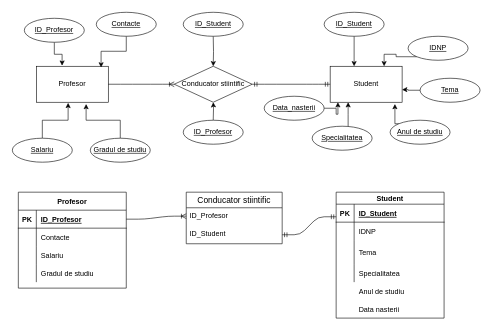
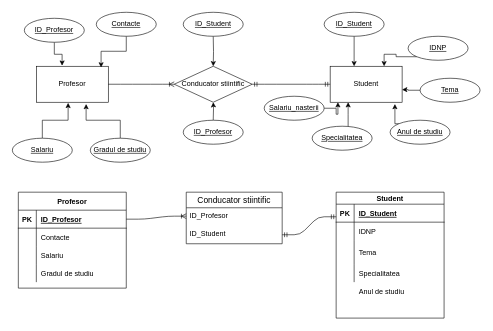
(294, 108) -> (294, 108)
(399, 309) -> none
